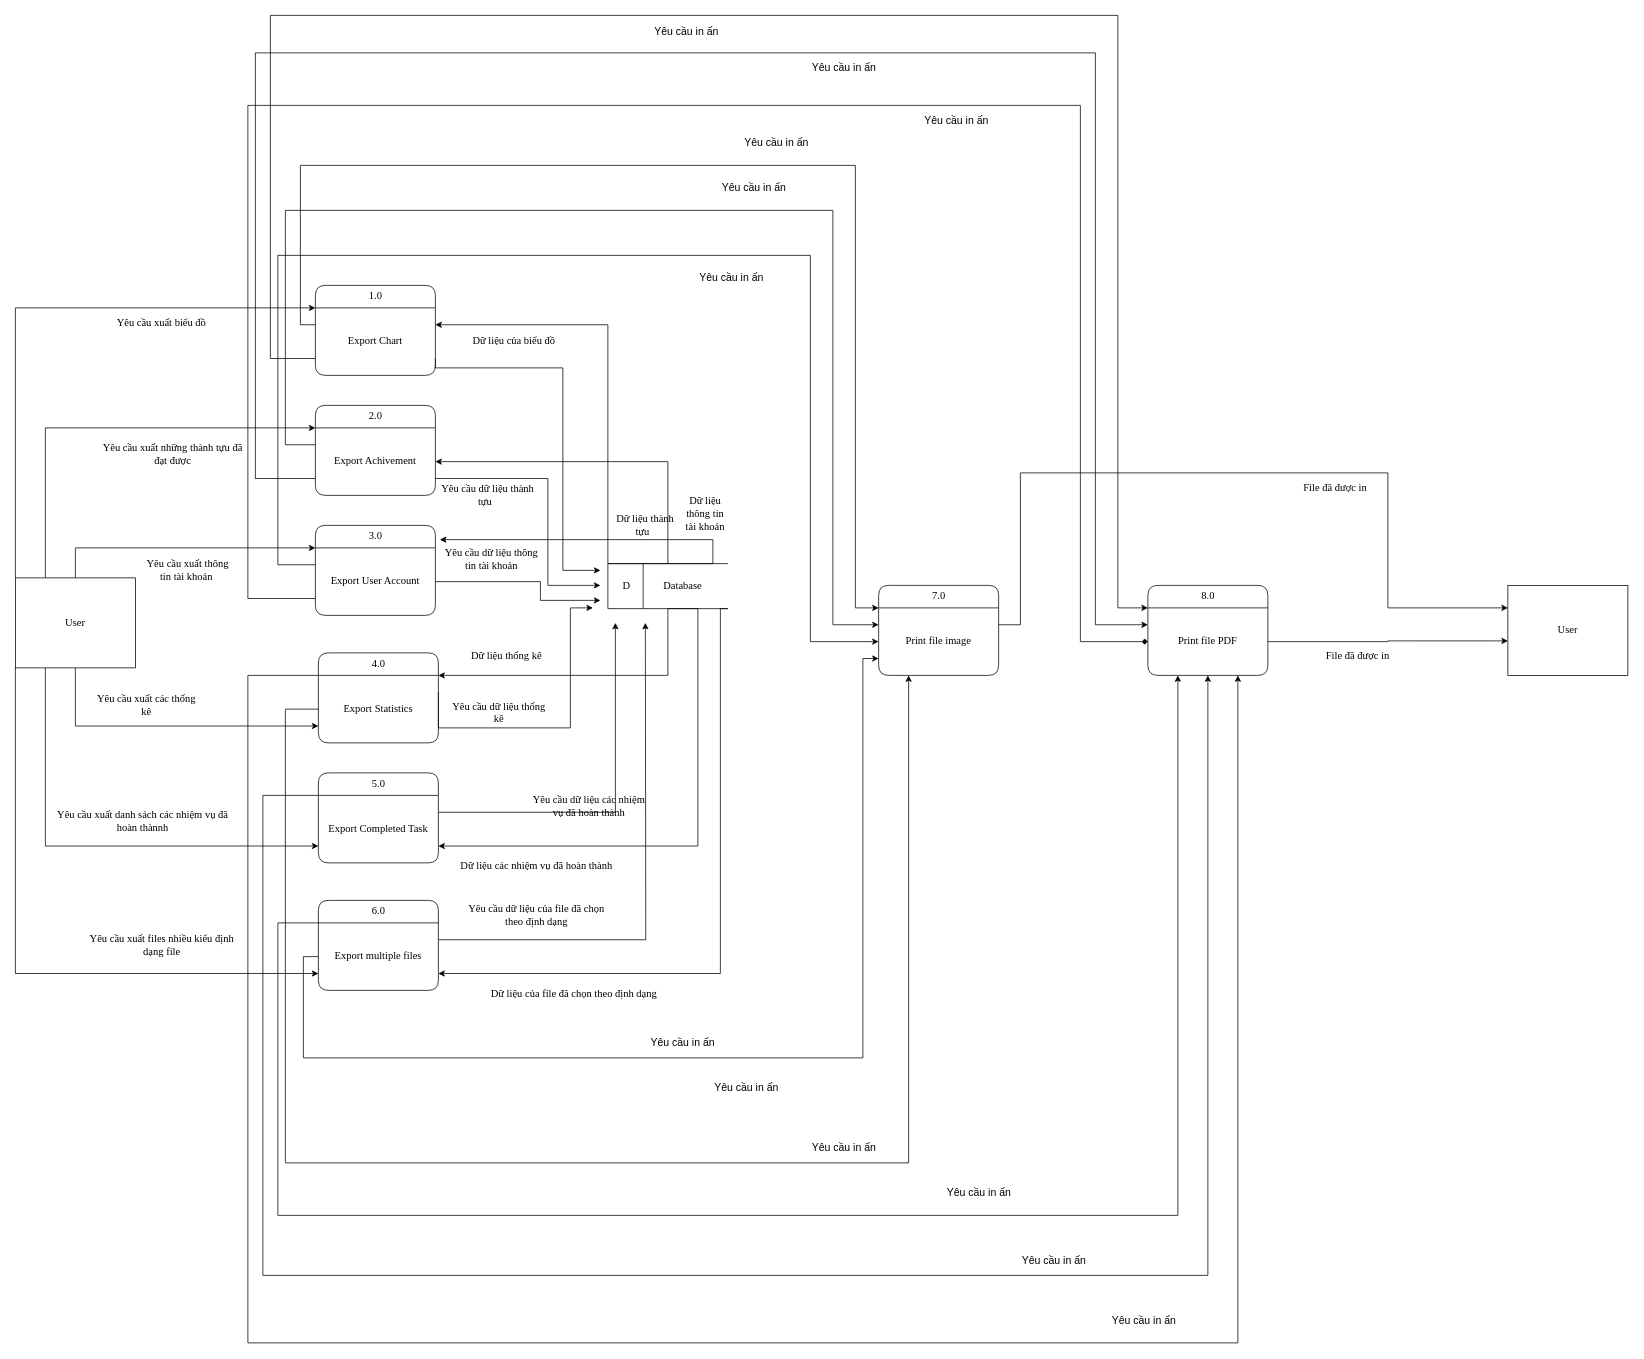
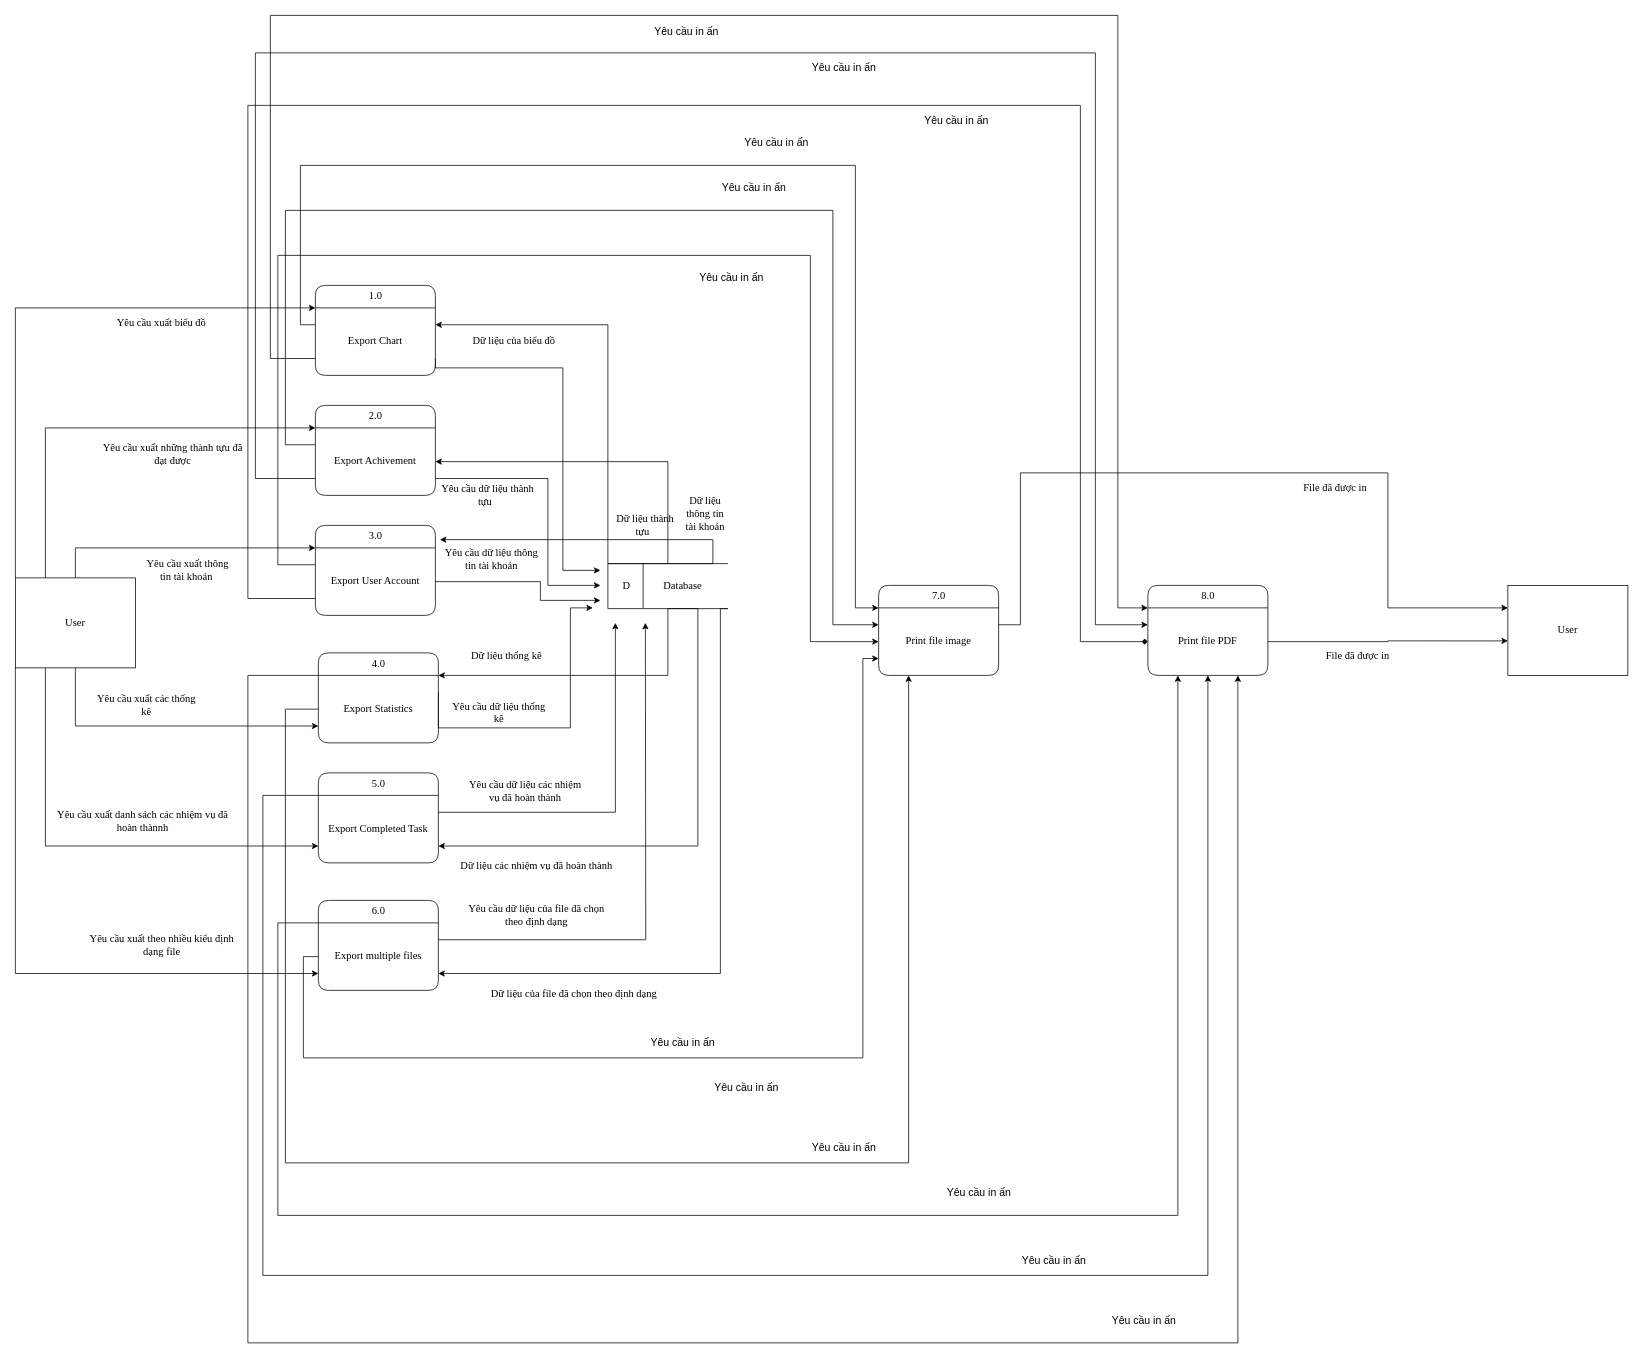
(589, 807) -> (525, 792)
(162, 945) -> (162, 945)
